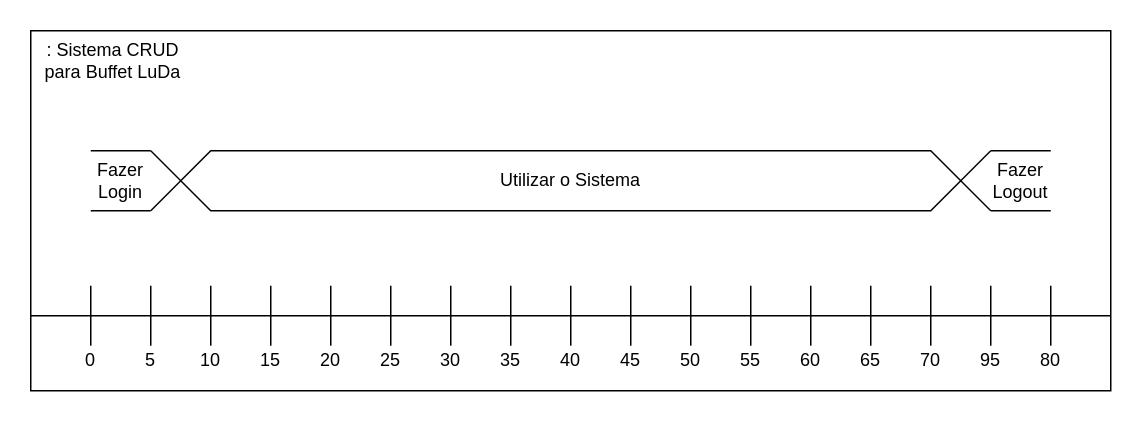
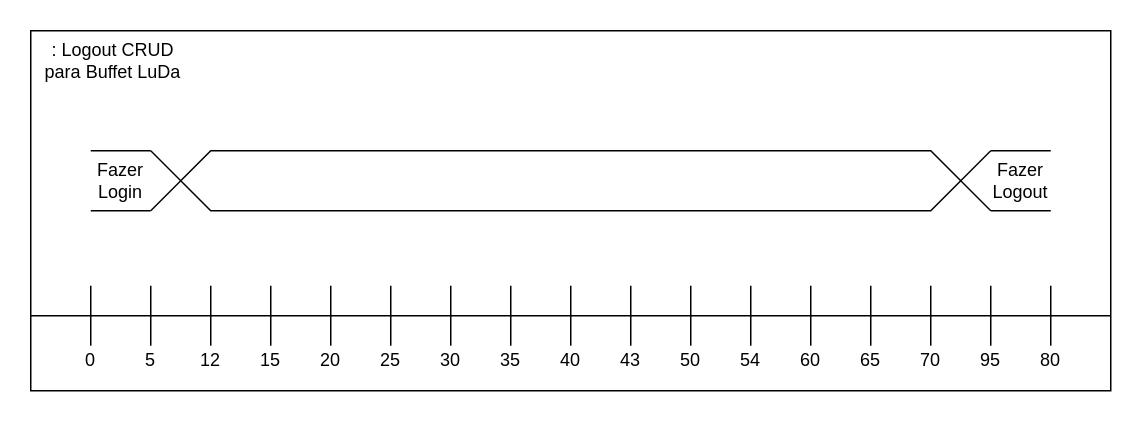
(113, 61) -> (113, 61)
(571, 181) -> none
(211, 361) -> (211, 361)
(631, 361) -> (631, 361)
(751, 361) -> (751, 361)
